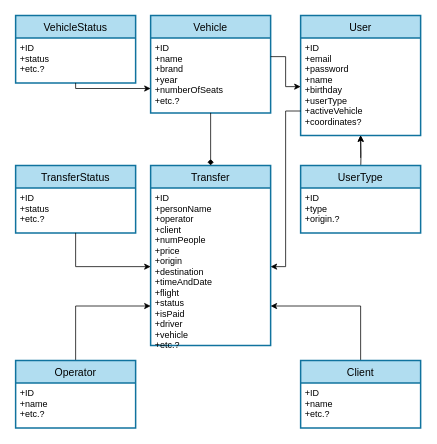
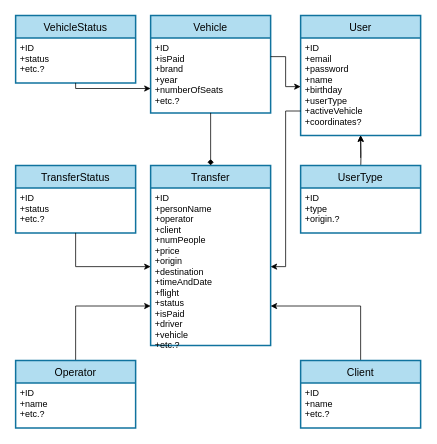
(162, 48) -> (162, 48)
